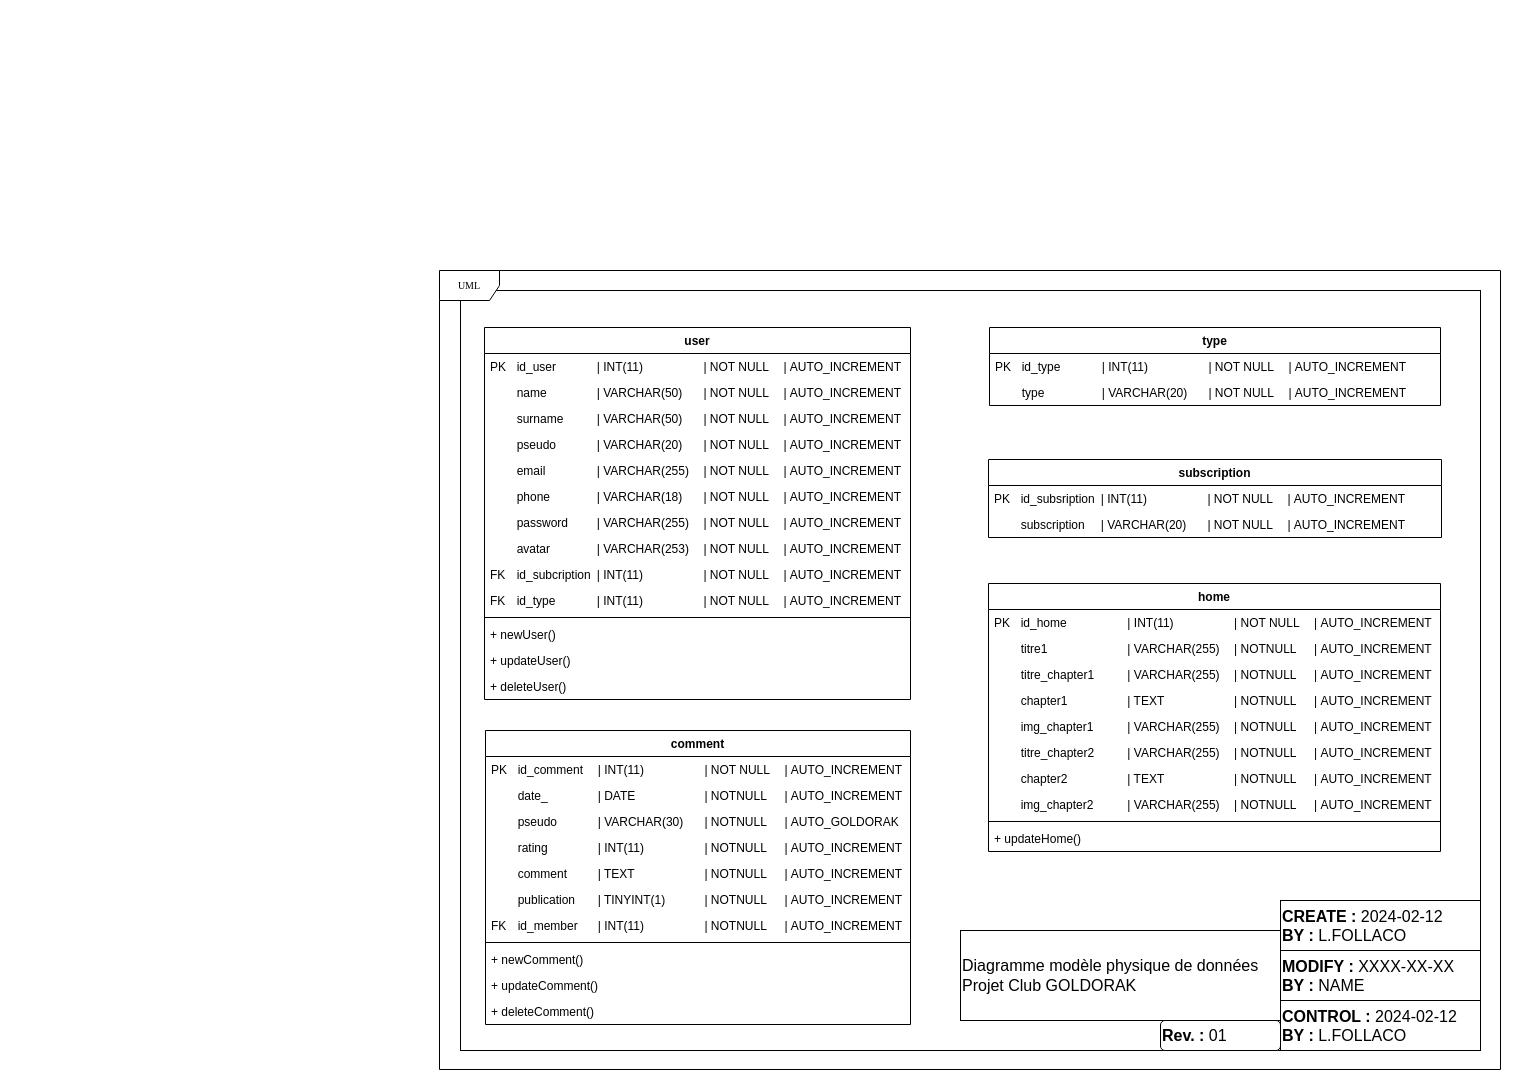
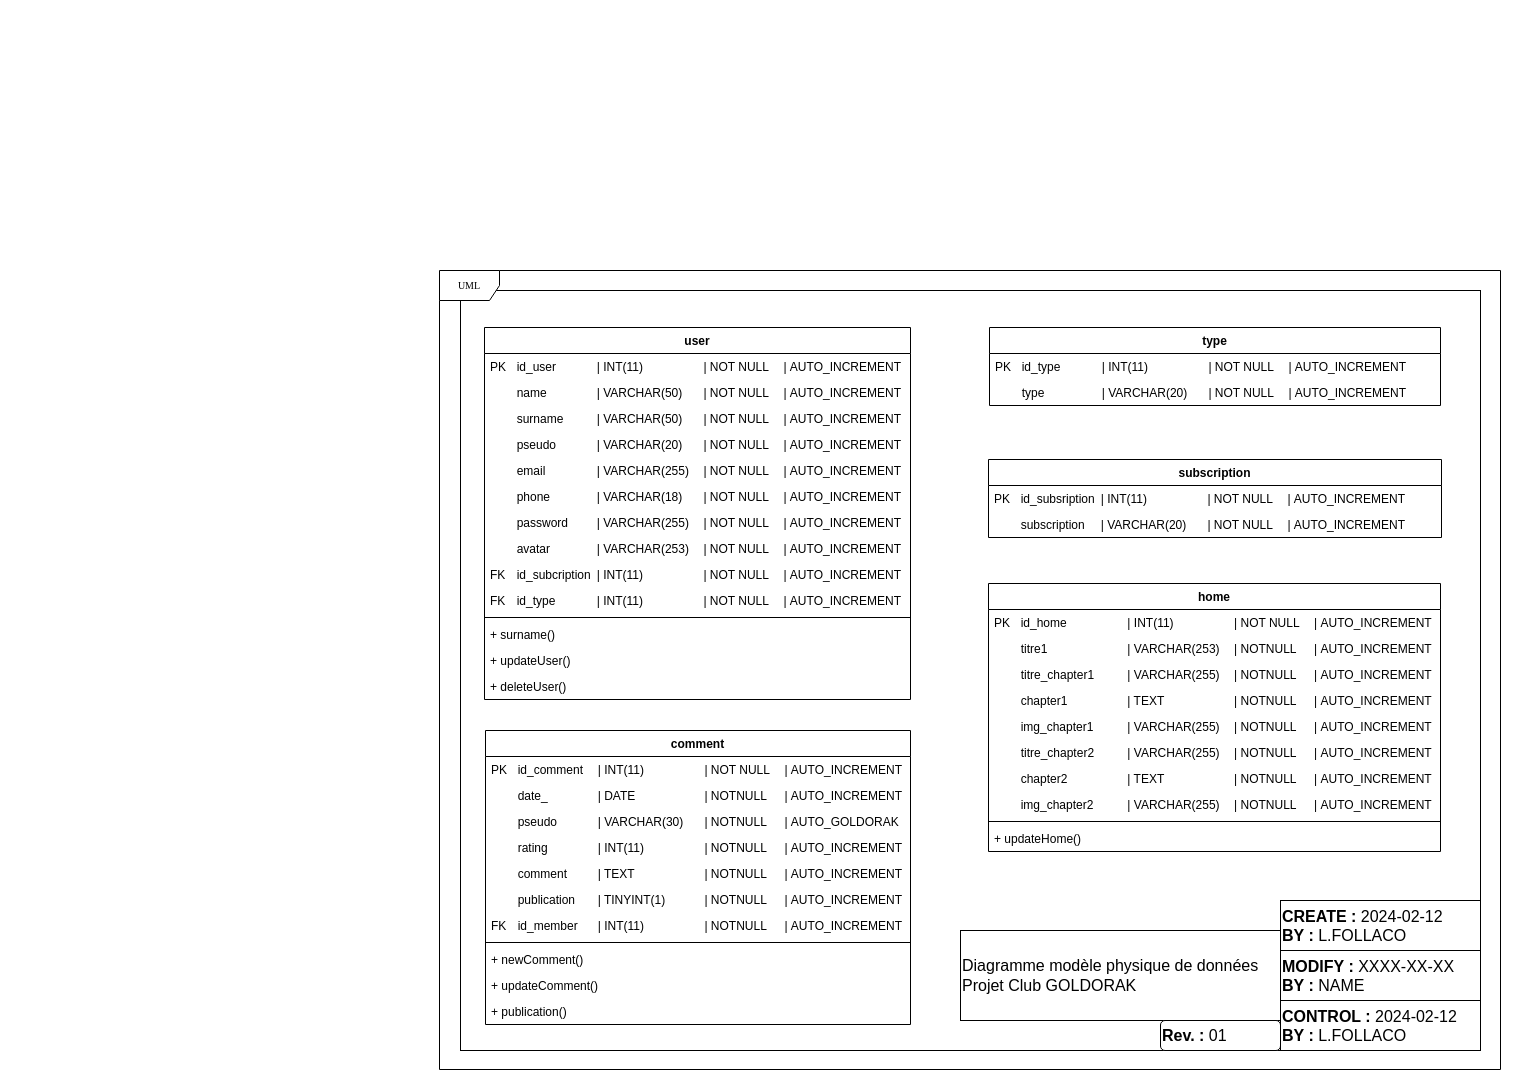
(526, 636) -> (526, 636)
(1153, 650) -> (1153, 650)
(546, 1013) -> (536, 1013)
